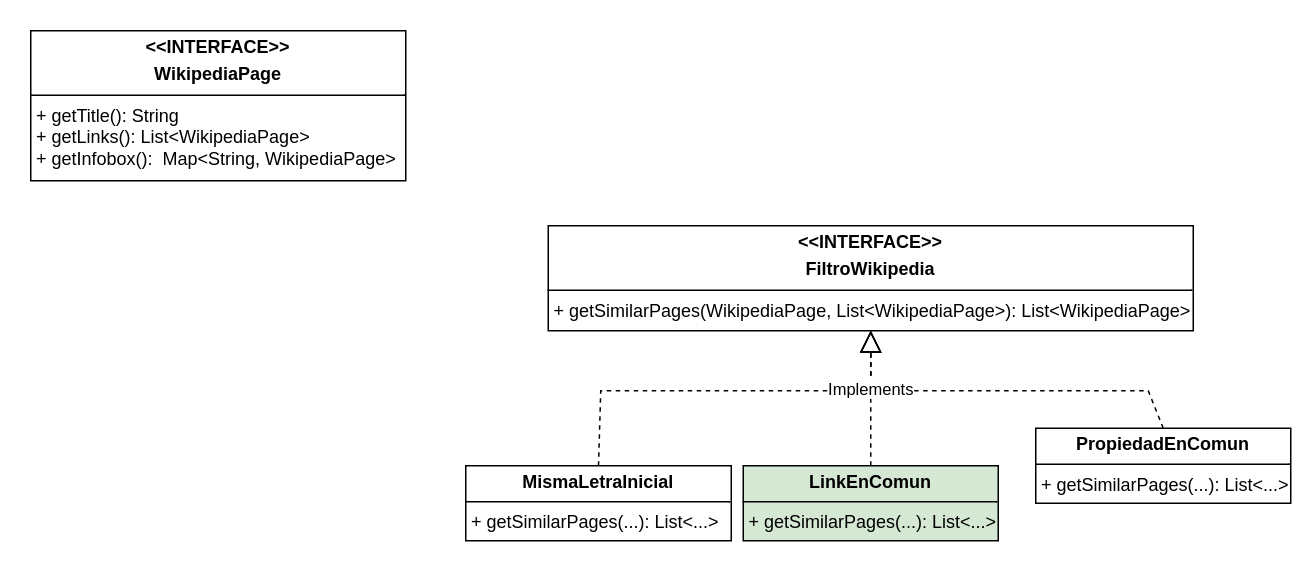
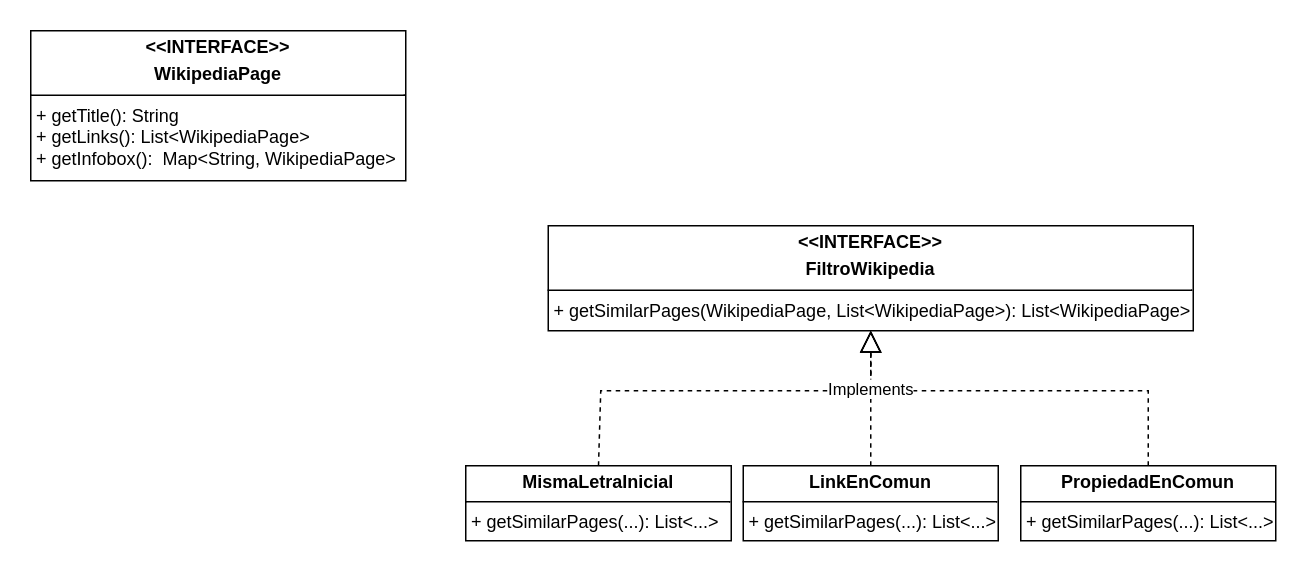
(1163, 466) -> (1148, 503)
(871, 503) -> (871, 503)
